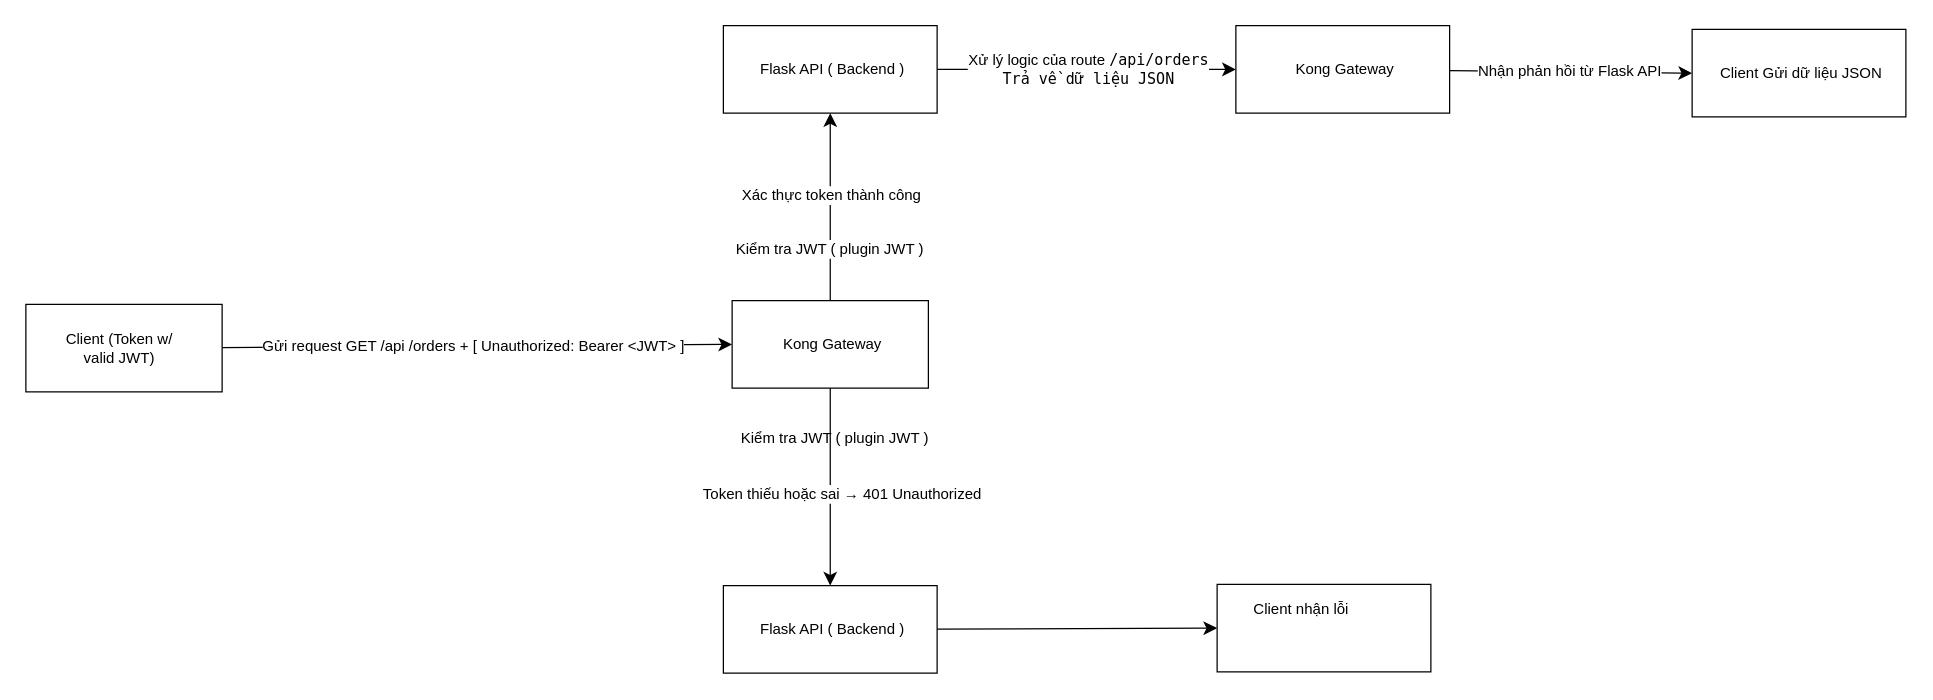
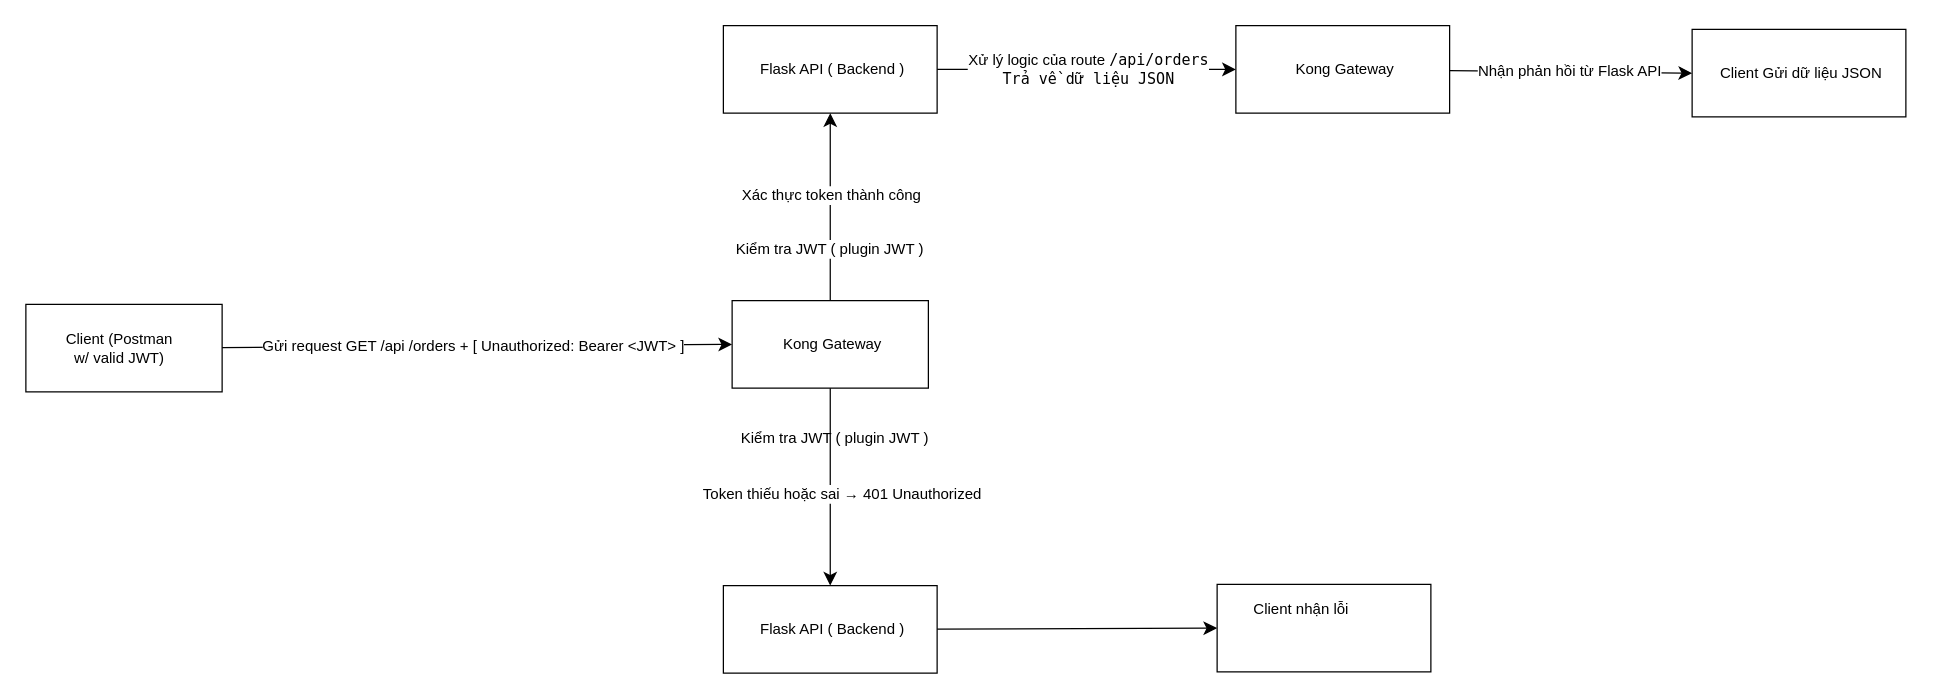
(119, 348) -> (119, 348)
